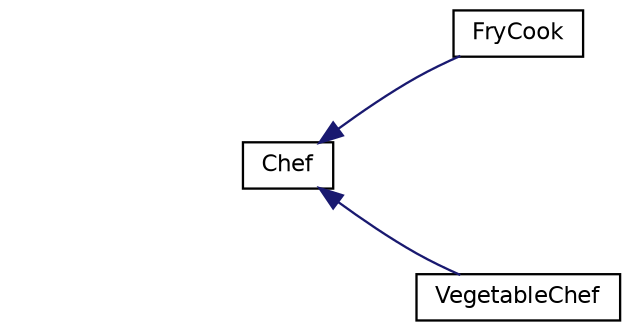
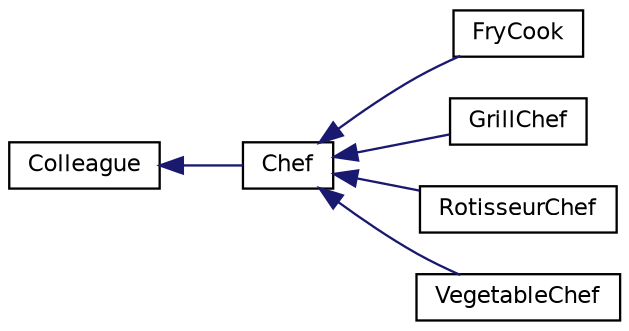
none -> (518, 121)
none -> (84, 165)
none -> (518, 209)
